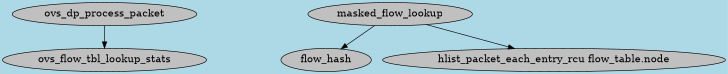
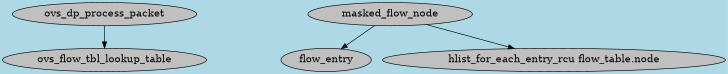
(390, 14) -> (390, 14)
(105, 60) -> (105, 60)
(326, 60) -> (326, 60)
(554, 60) -> (554, 60)
